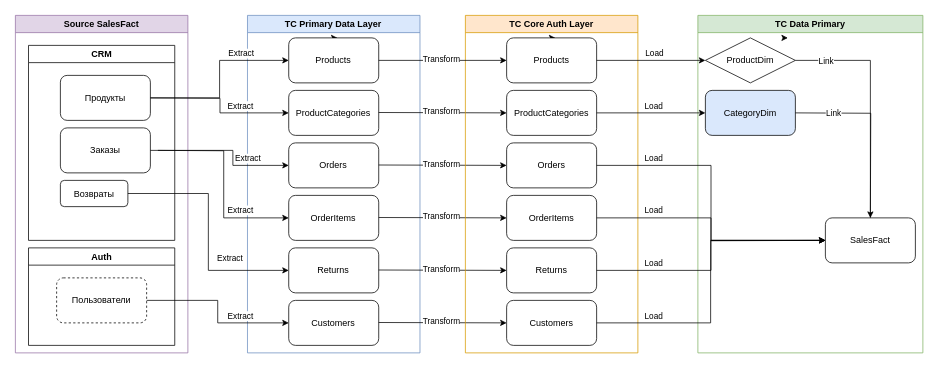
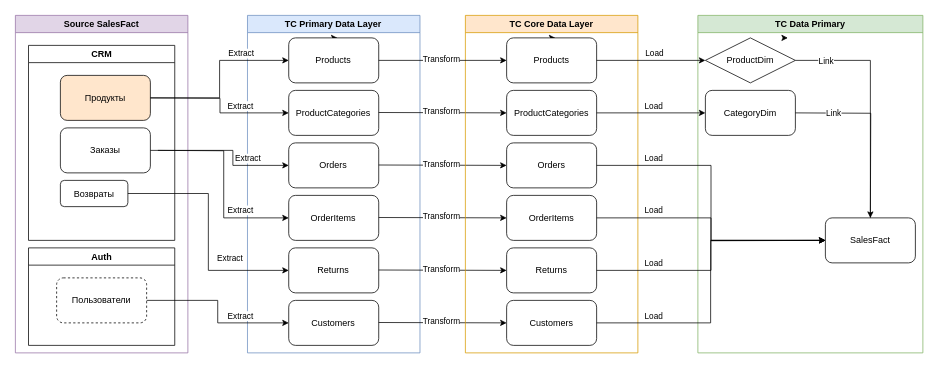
(552, 24) -> (552, 24)
(105, 98) -> (105, 98)
(750, 113) -> (750, 113)
